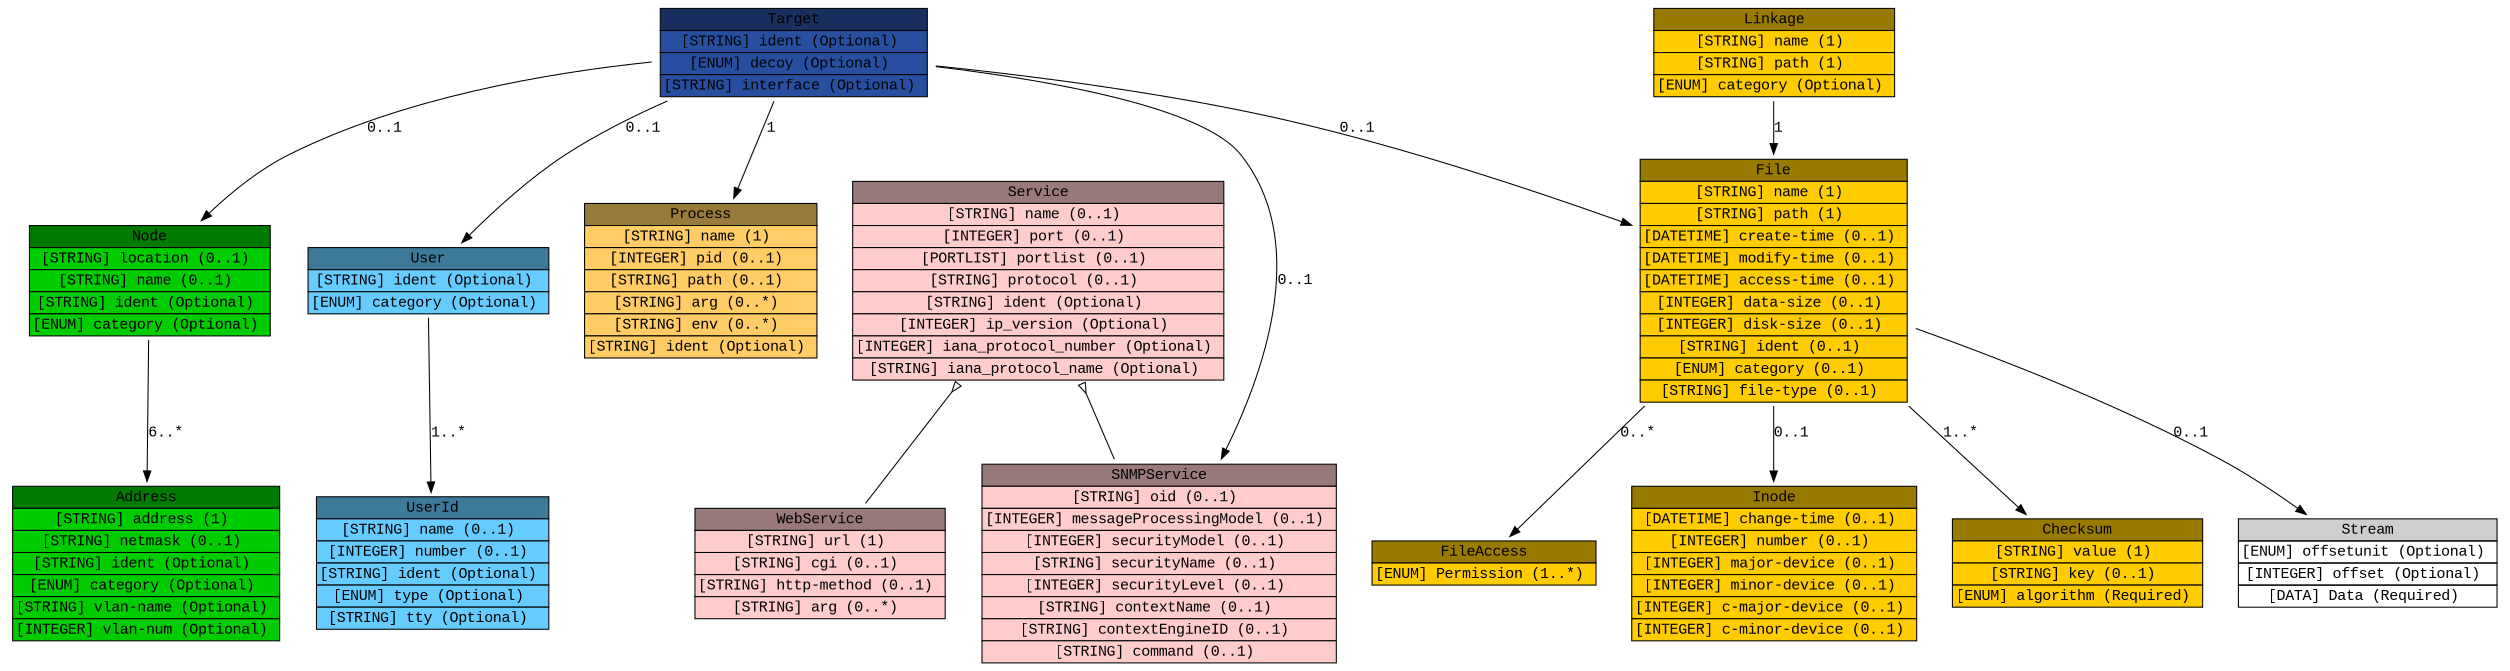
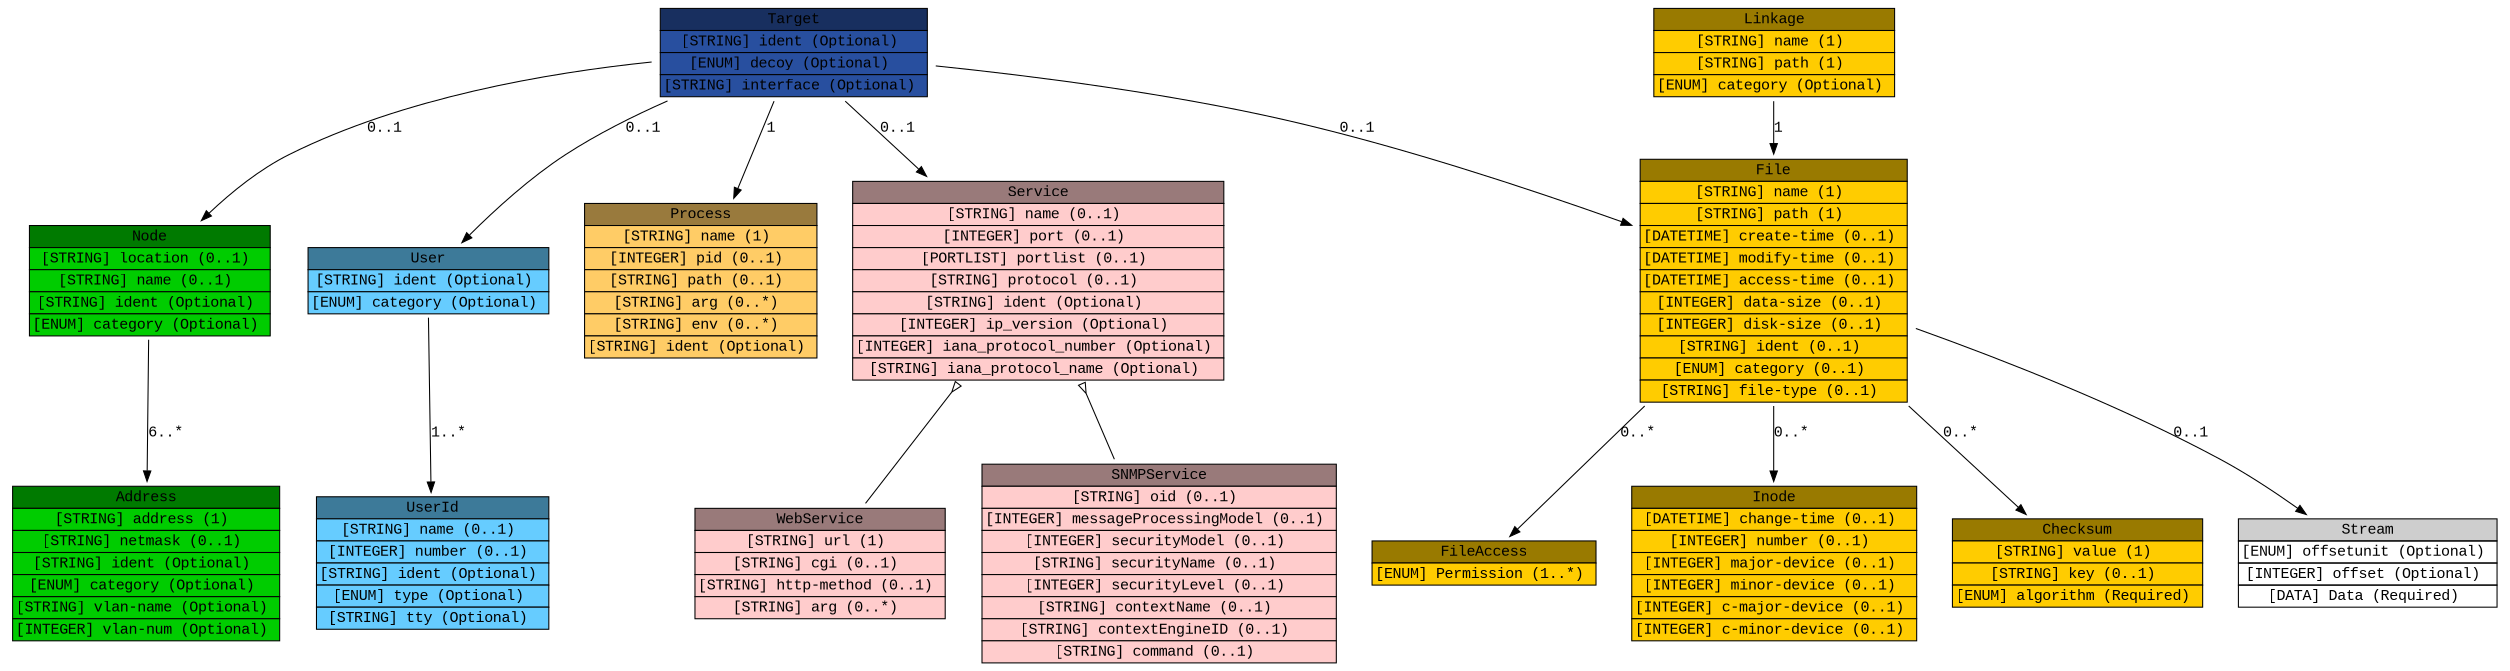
(1237, 151) -> (882, 135)
(1792, 433) -> (1792, 433)
(1961, 433) -> (1961, 433)
